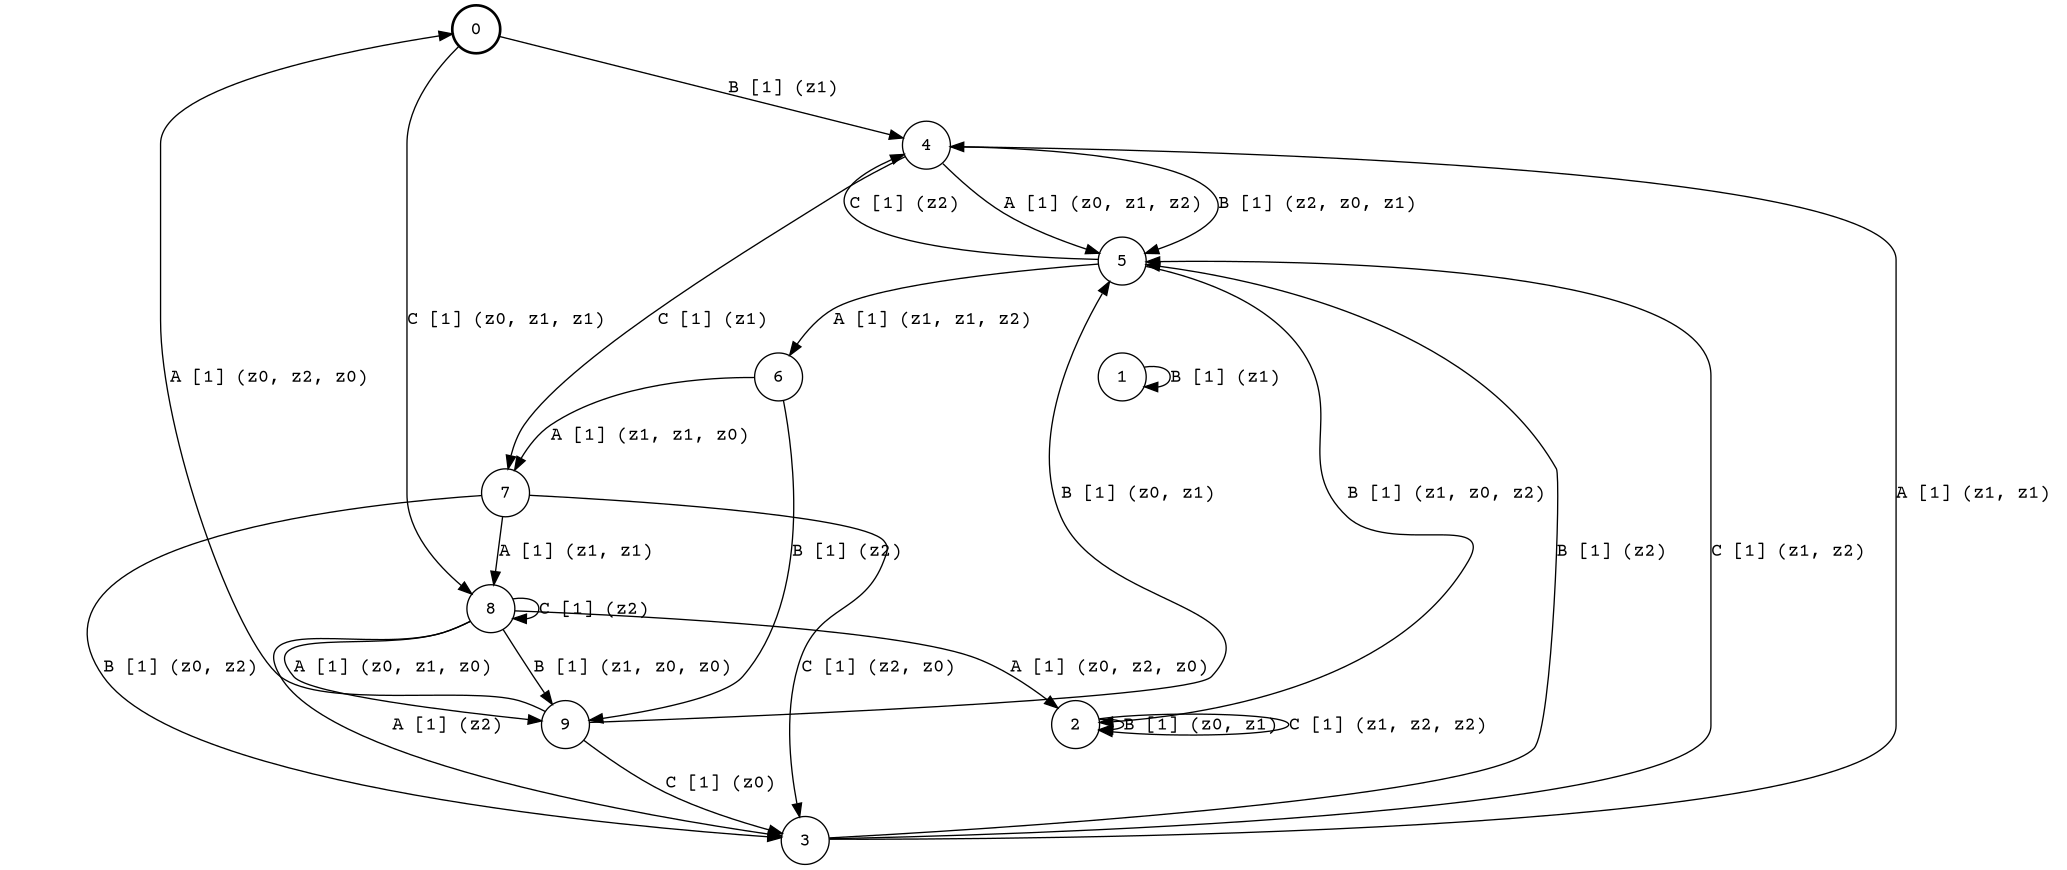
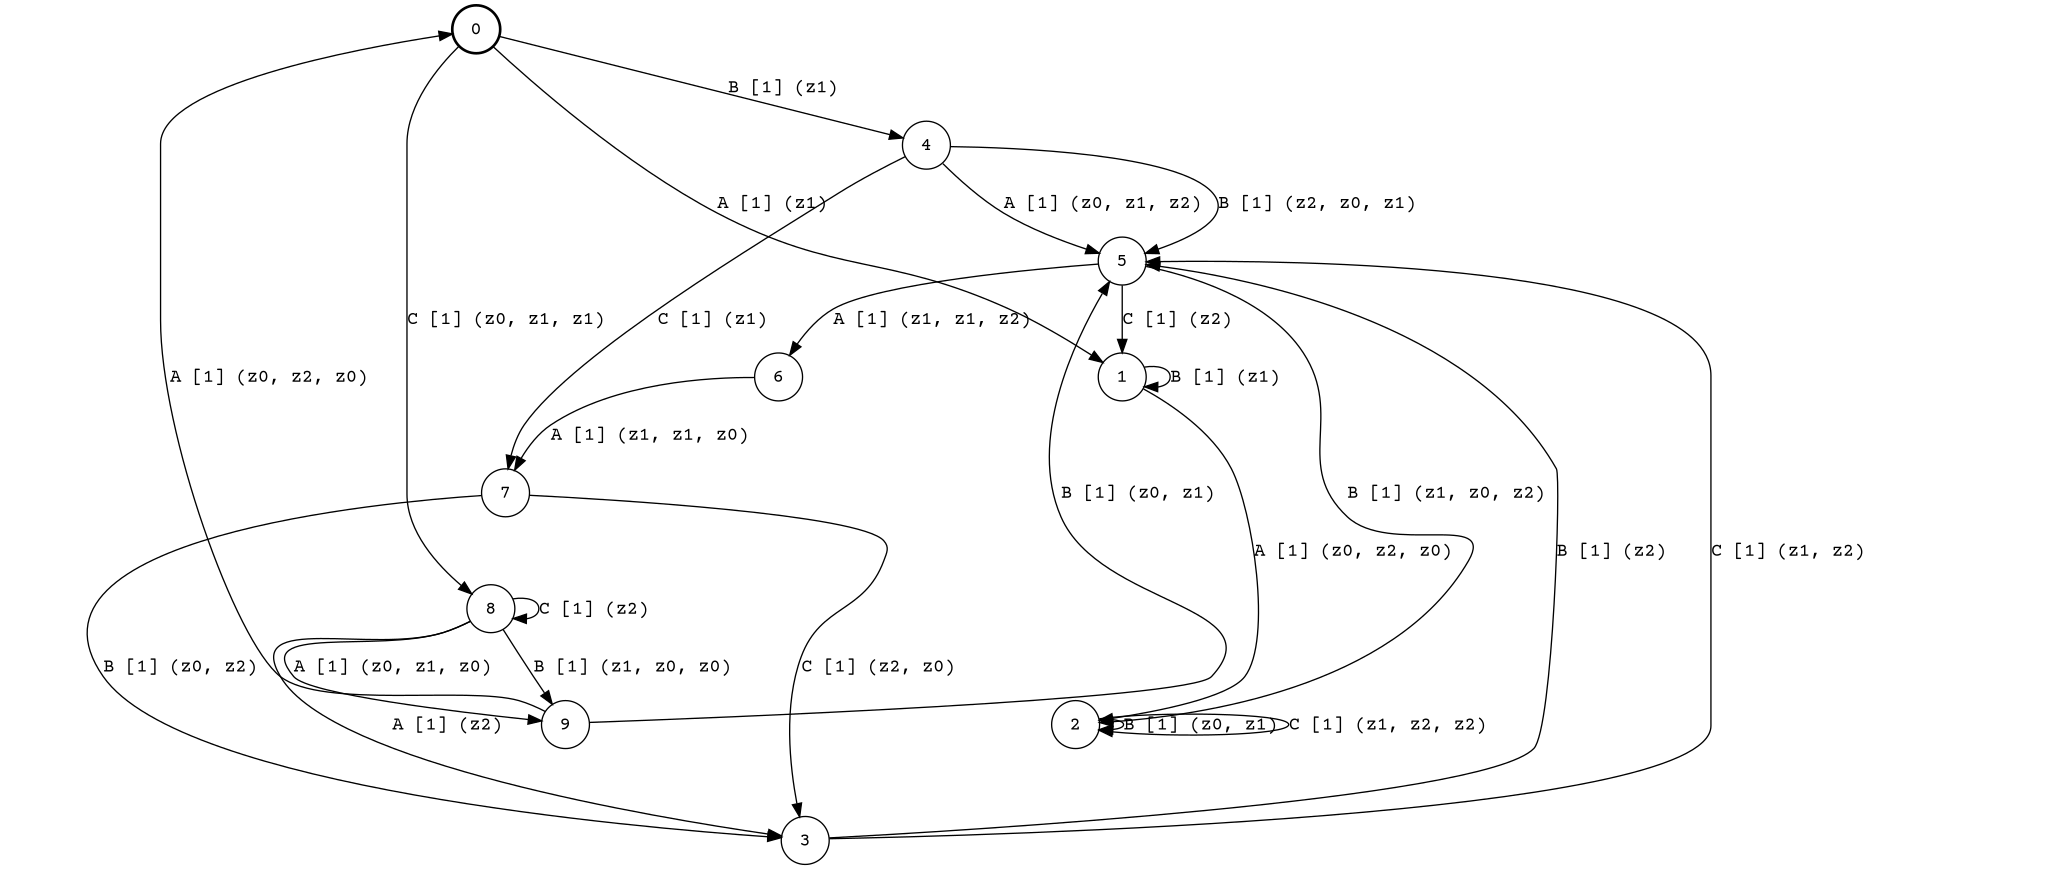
none -> (757, 232)
(931, 245) -> (1122, 312)
(499, 544) -> none
(1896, 561) -> none
(776, 616) -> none
(788, 628) -> (1257, 582)
(671, 795) -> none
